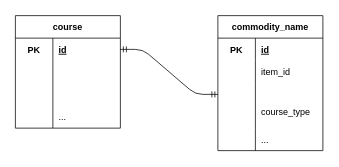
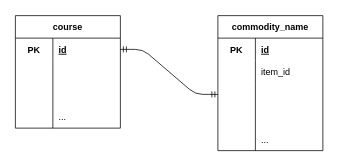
(289, 117) -> none
